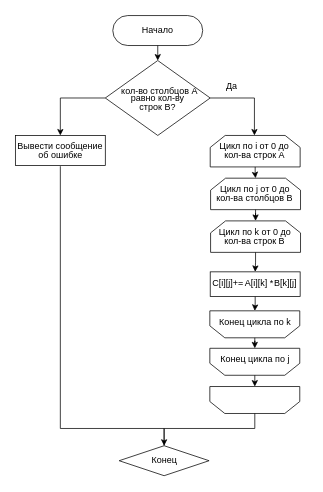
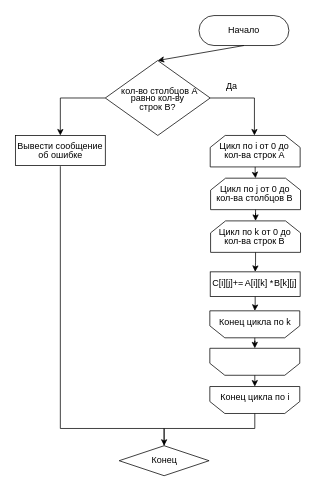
(158, 30) -> (244, 30)
(255, 360) -> none
none -> (255, 398)
